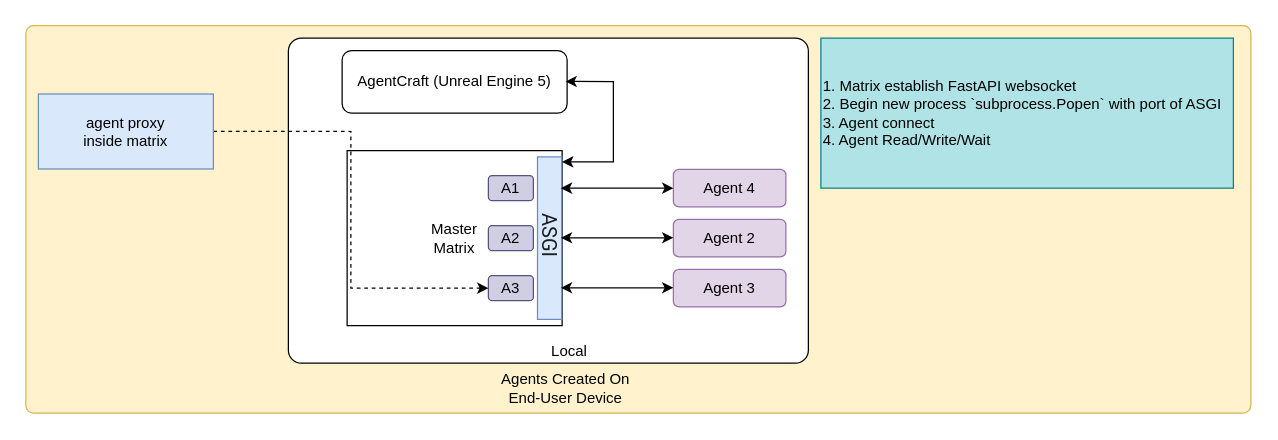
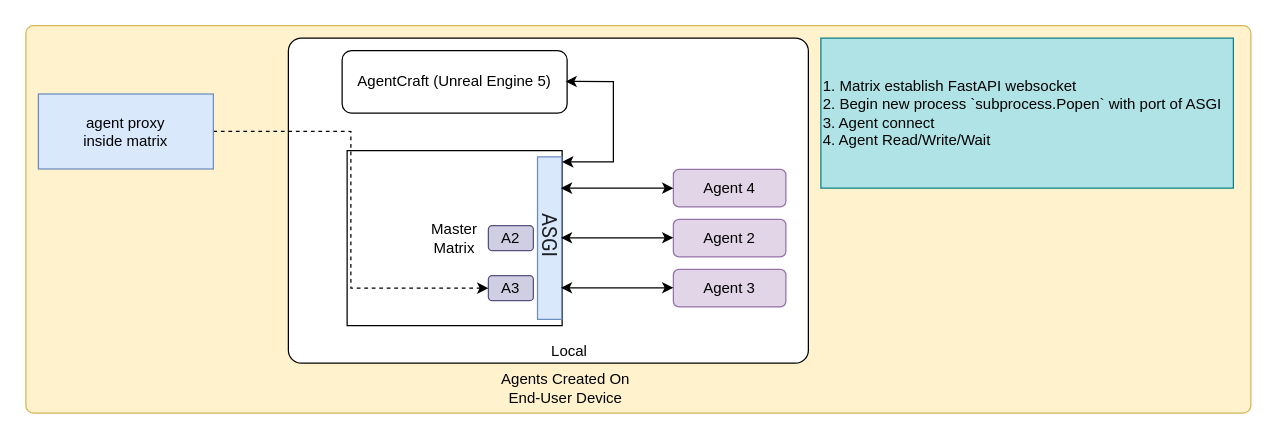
(511, 188) -> none
